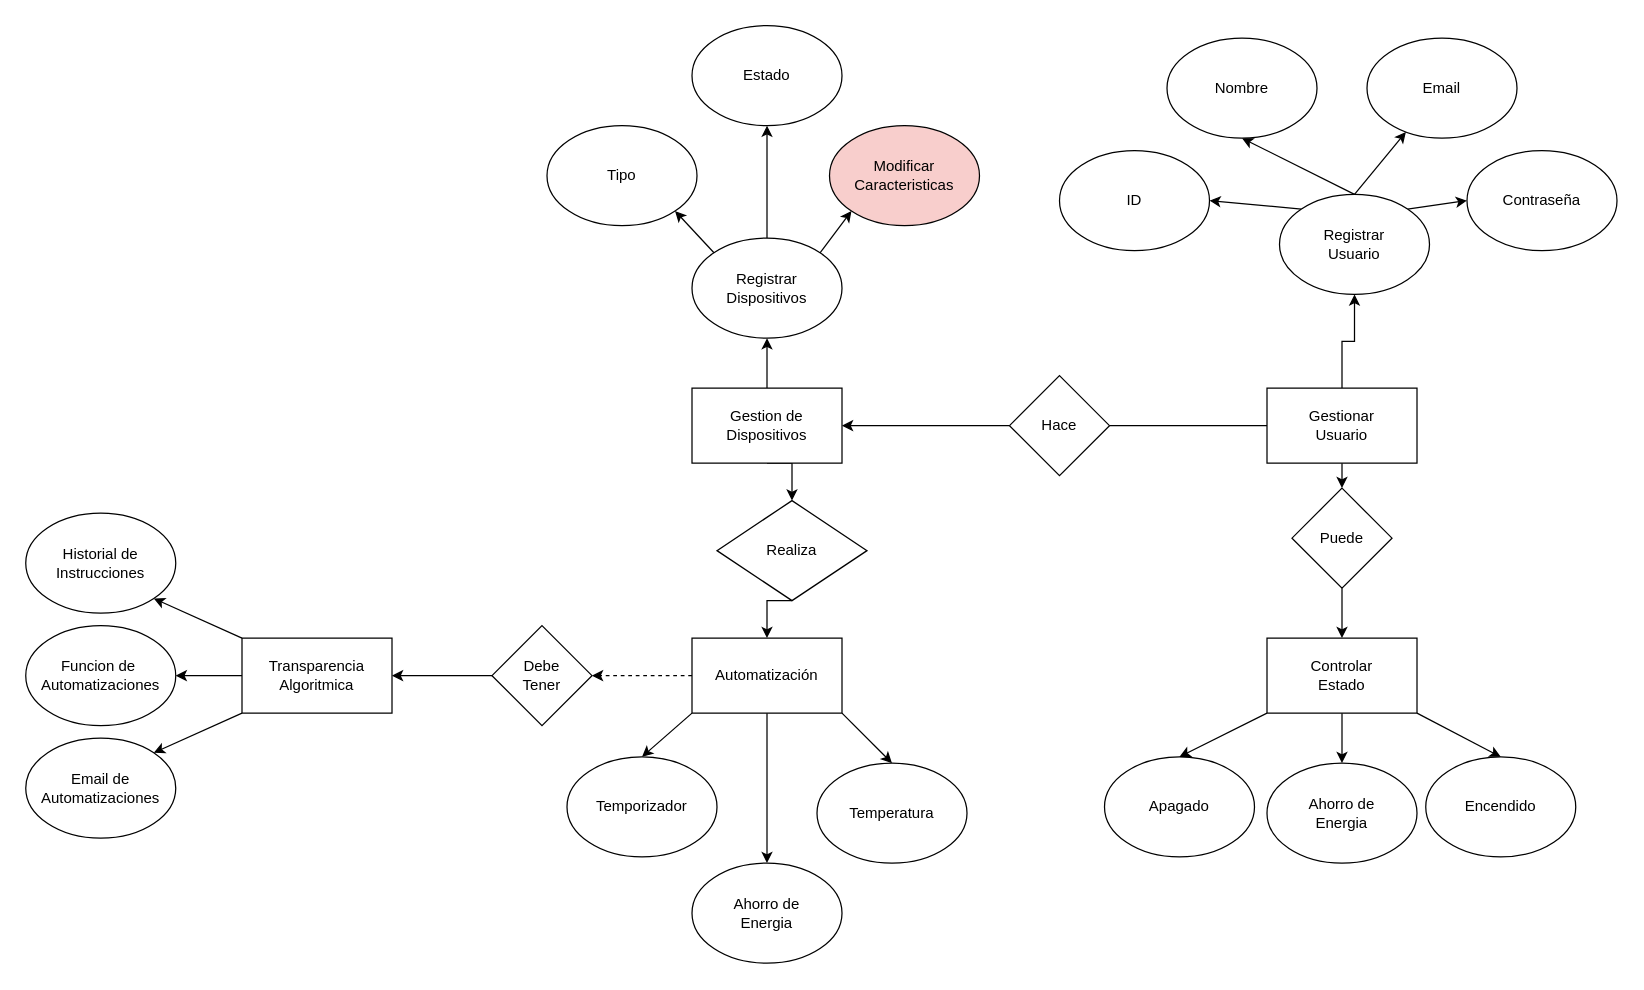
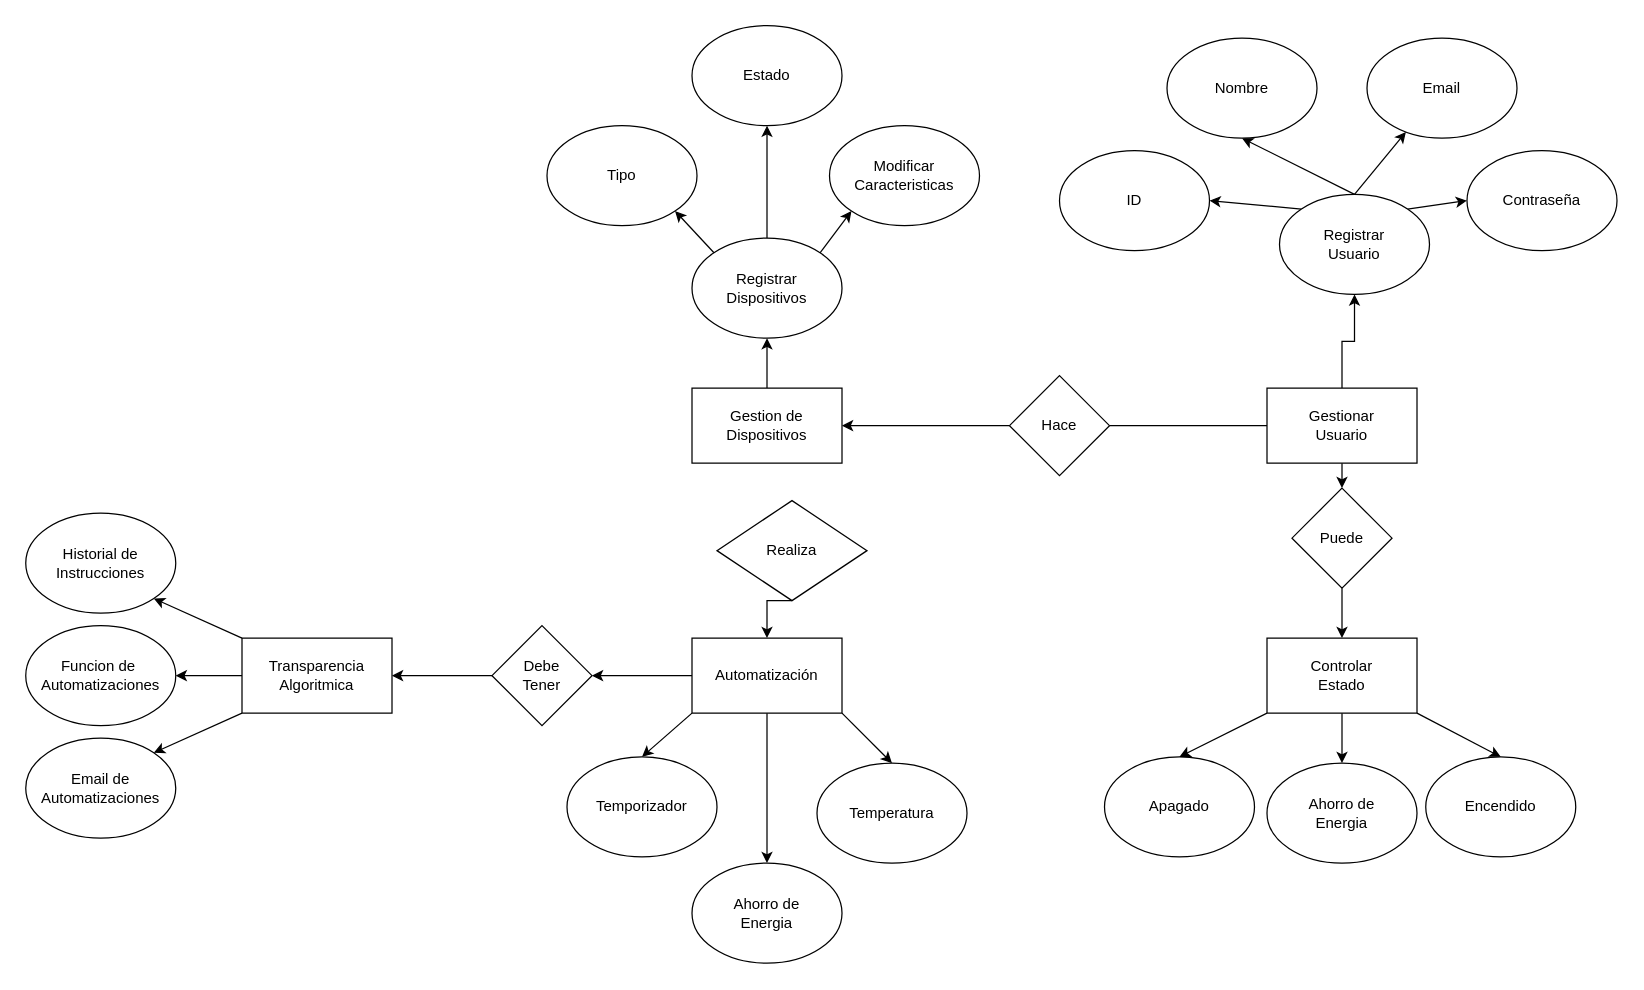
(904, 176) -> (904, 176)
(792, 476) -> none
(645, 676) -> (645, 676)
